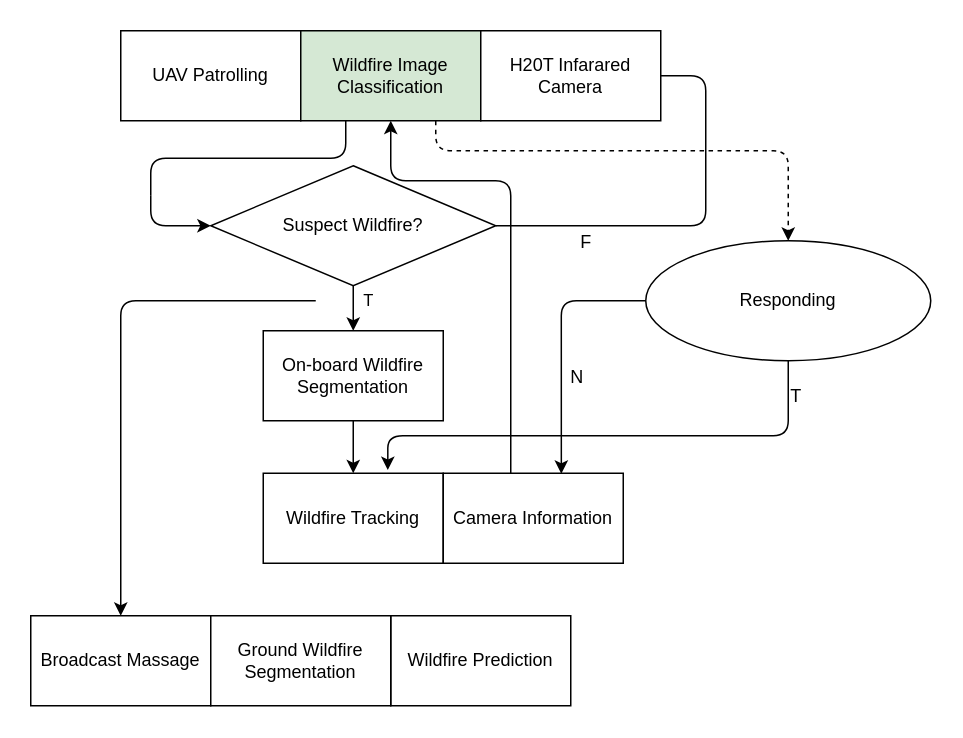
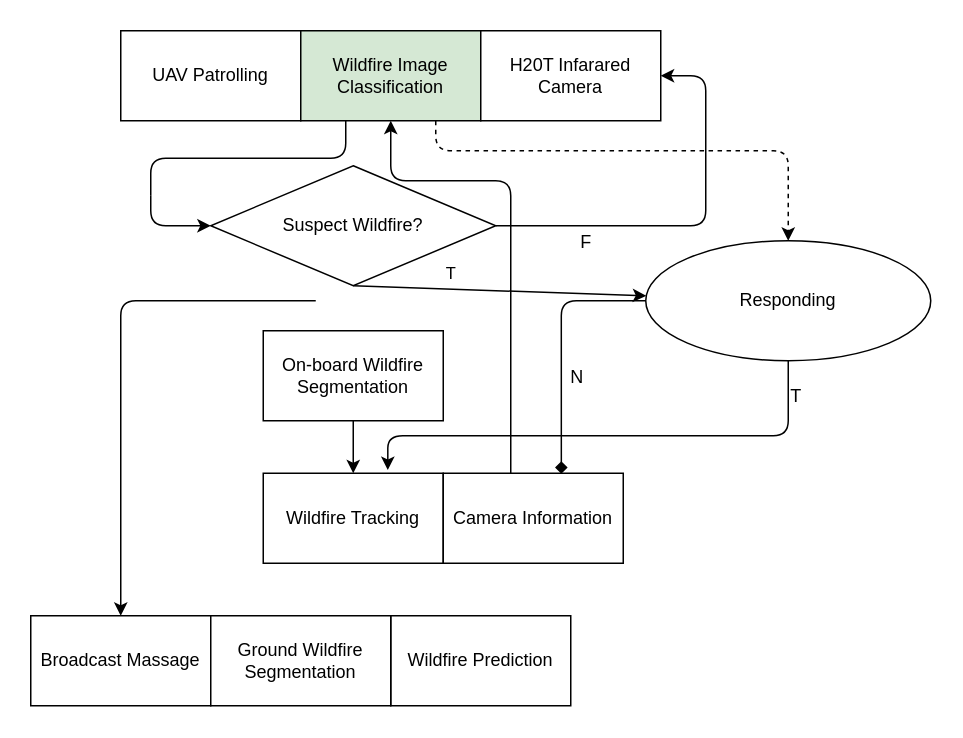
(667, 76) -> (672, 76)
(353, 303) -> (494, 291)
(561, 462) -> (561, 461)
